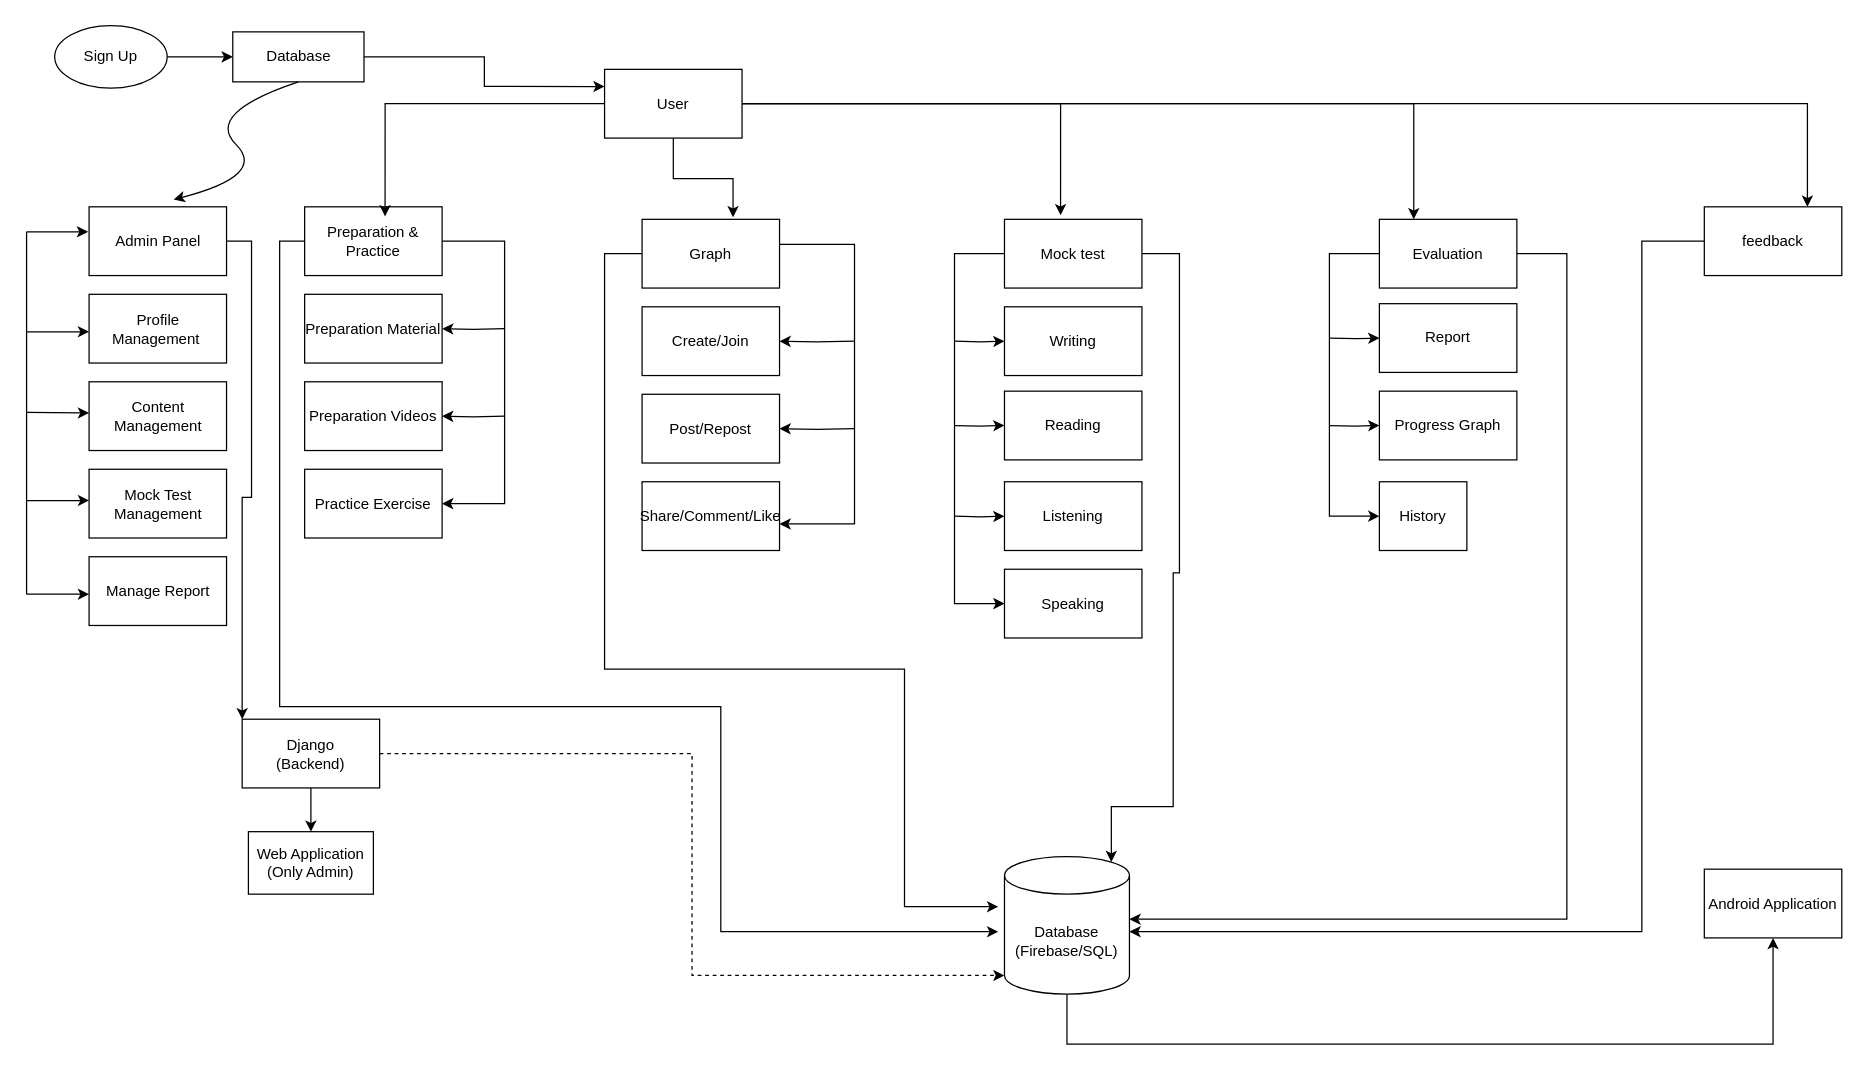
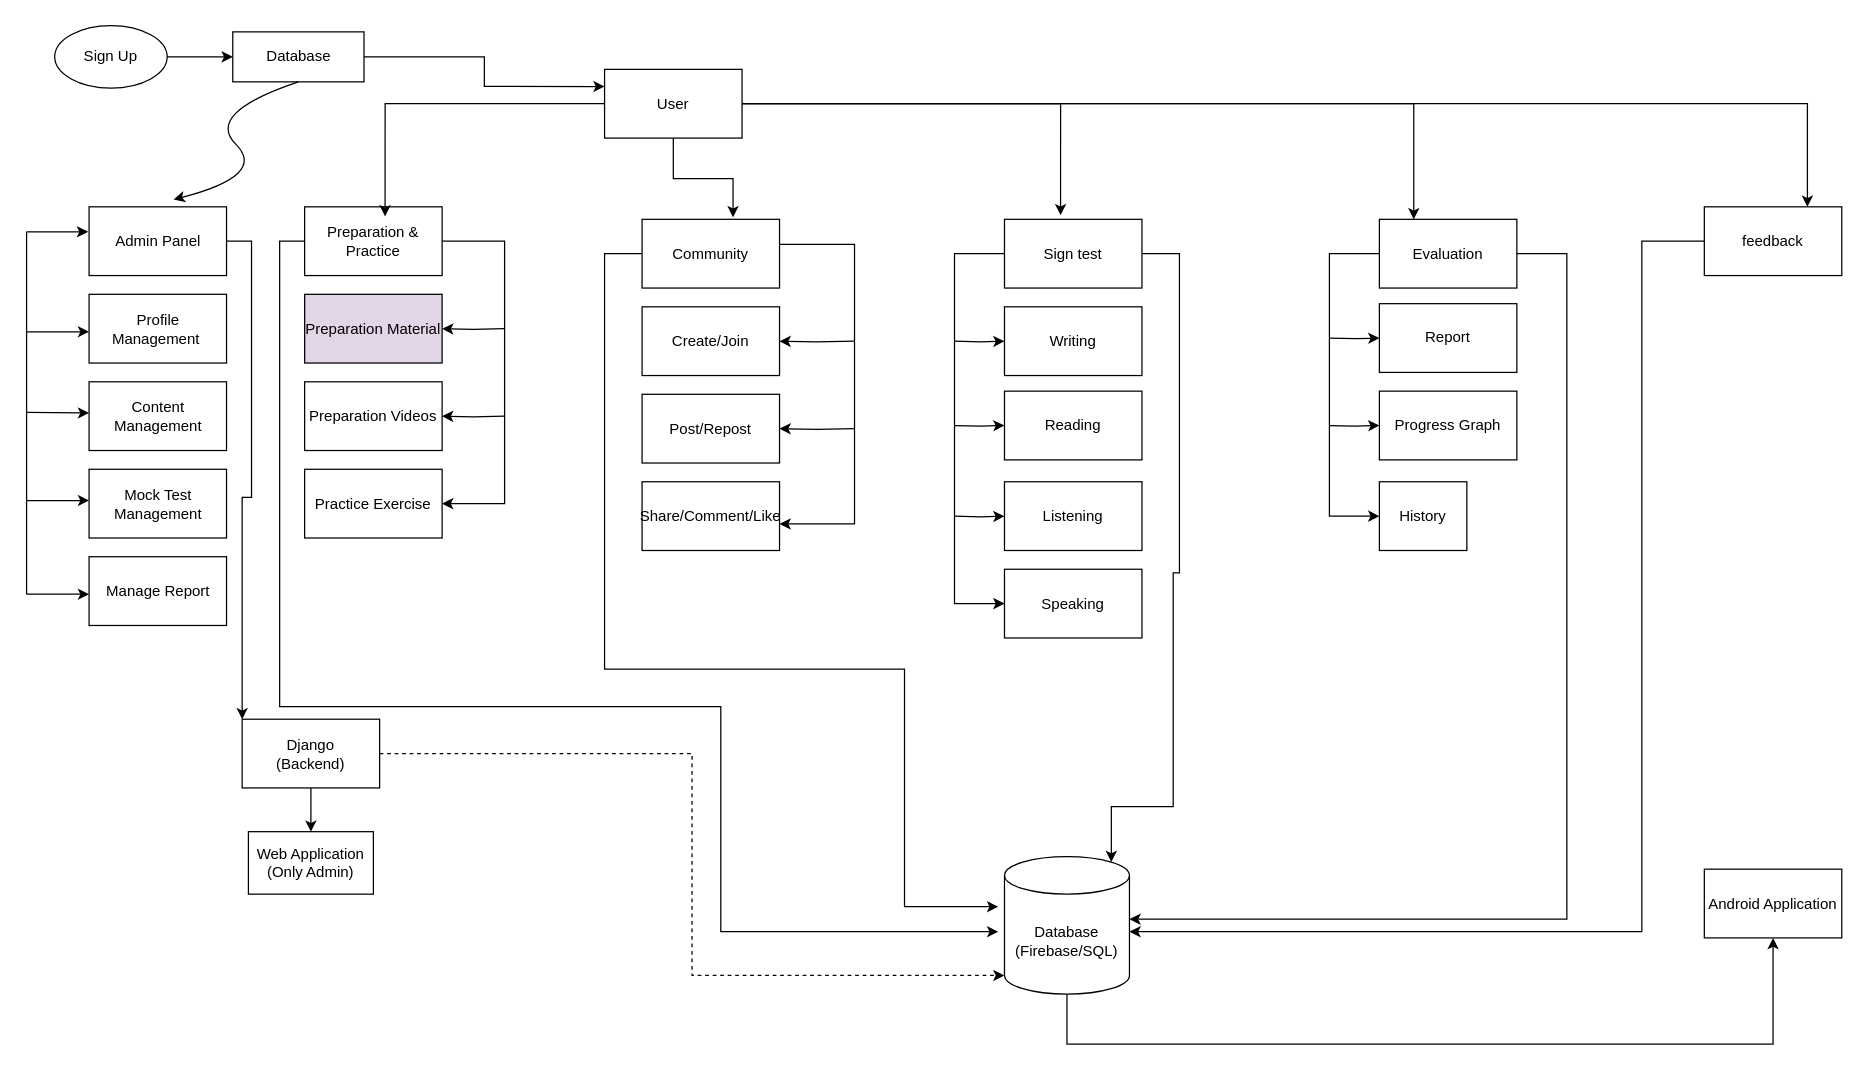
(711, 254) -> (711, 254)
(1073, 254) -> (1073, 254)
(373, 329) -> (373, 329)
